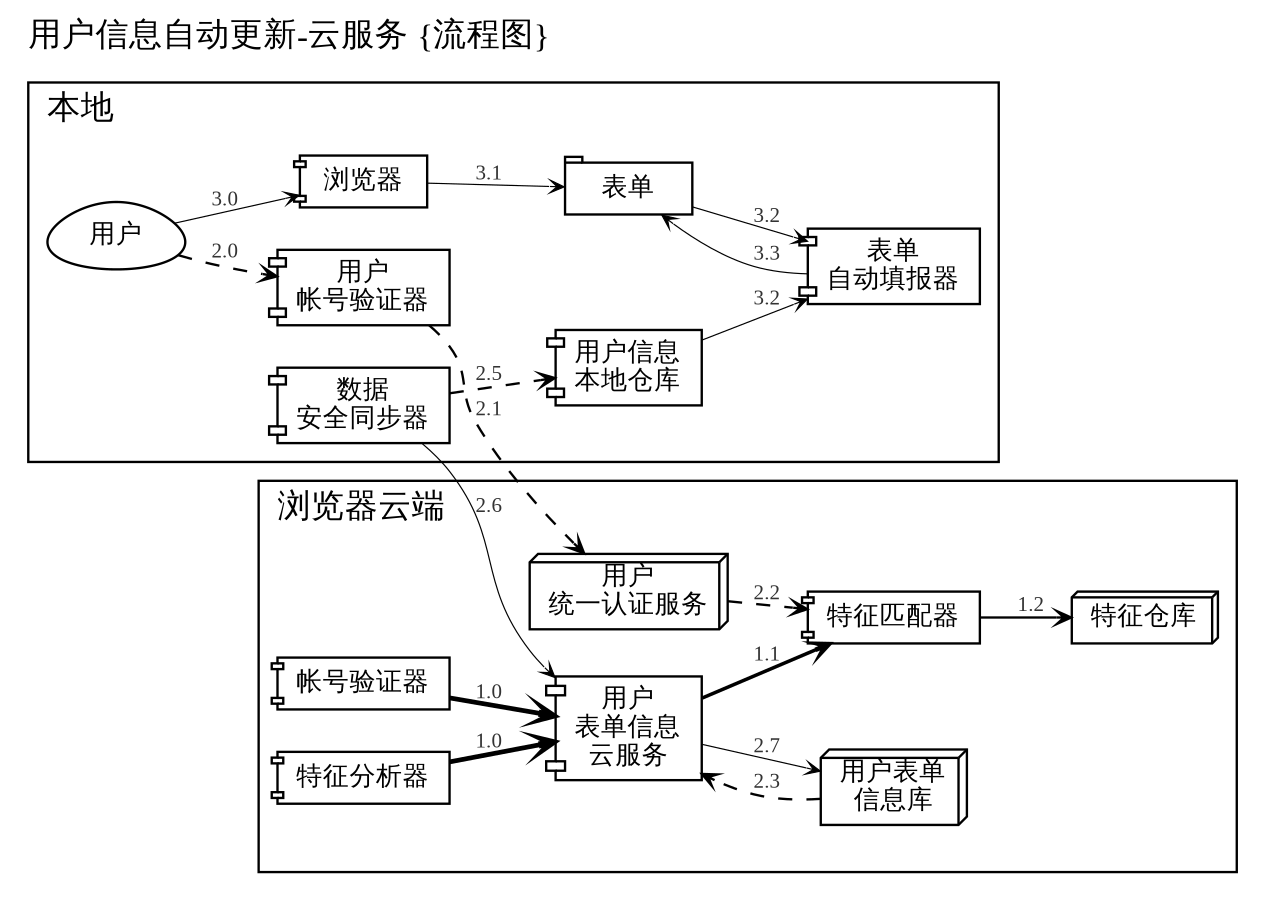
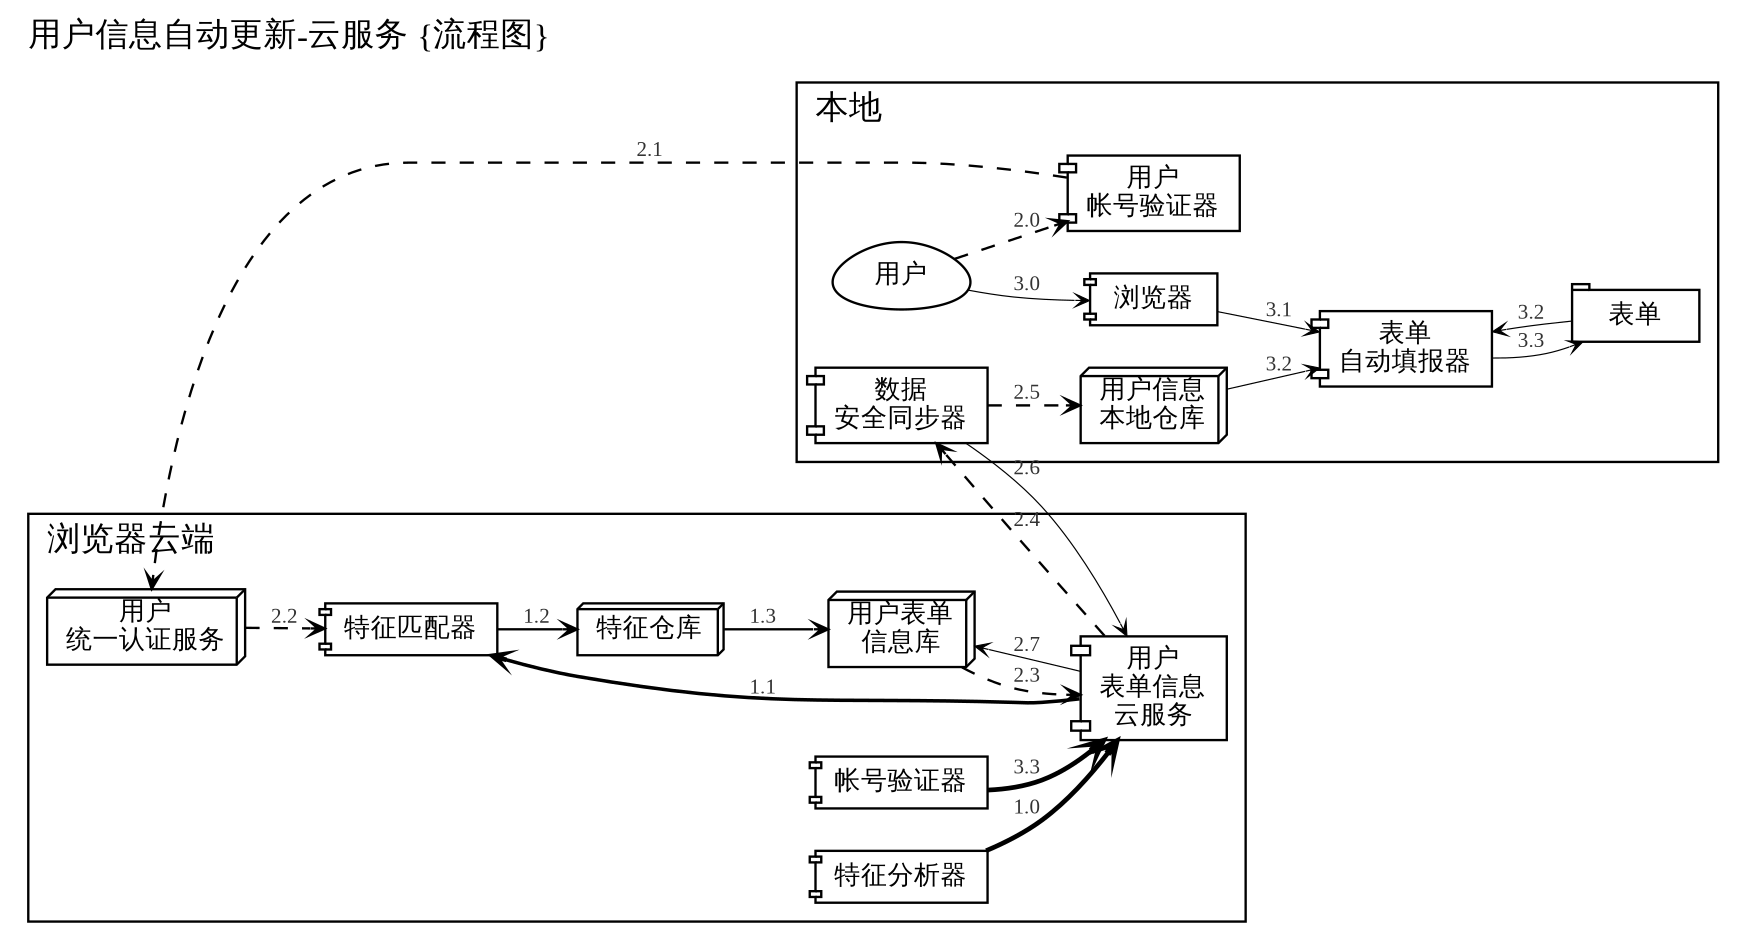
(488, 185) -> (1261, 320)
(629, 368) -> (1154, 405)
none -> (1025, 546)
none -> (769, 629)
(490, 693) -> (1028, 768)
